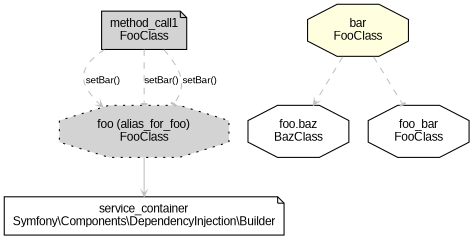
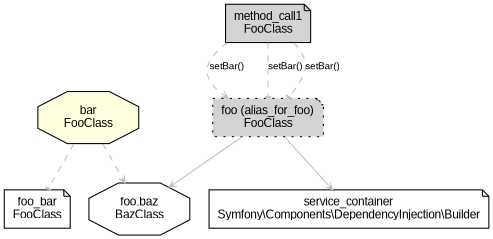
(144, 131) -> (268, 118)
(419, 131) -> (37, 209)
none -> (208, 161)
